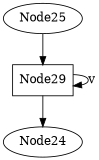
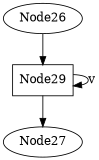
(43, 18) -> (43, 18)
(43, 142) -> (43, 142)
